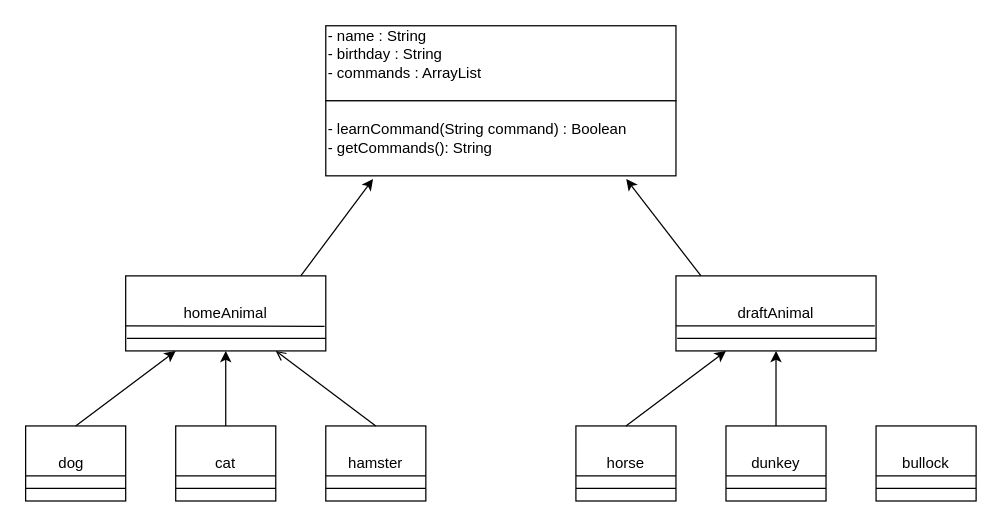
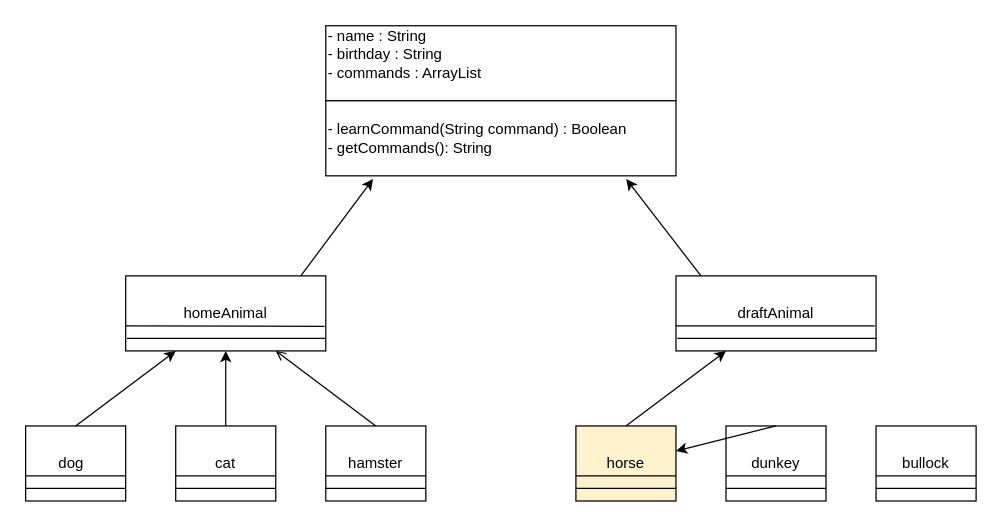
(776, 393) -> (730, 437)
(626, 463) -> (626, 463)
